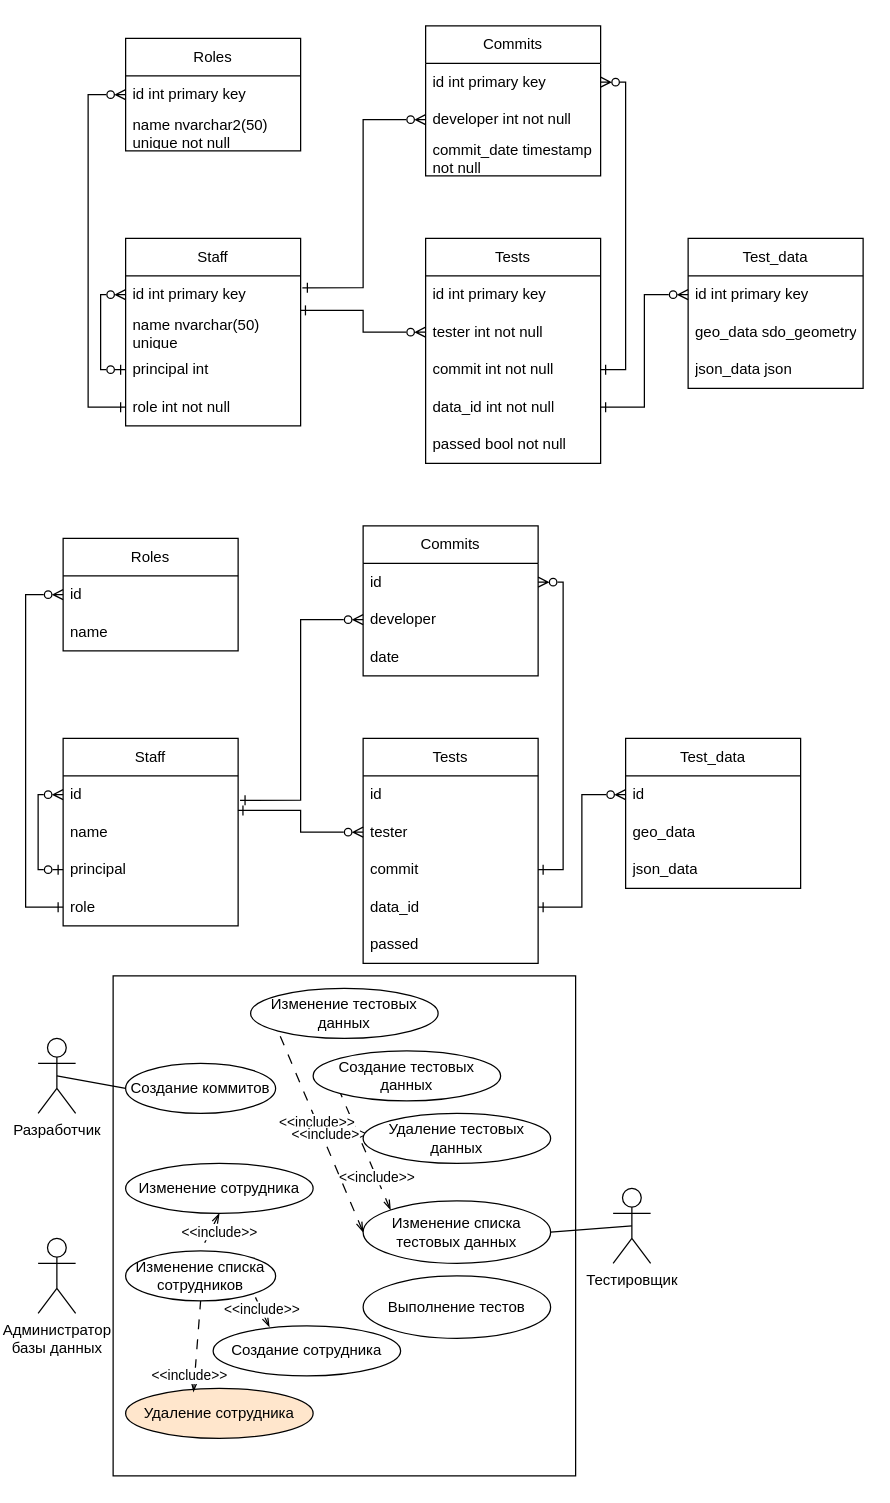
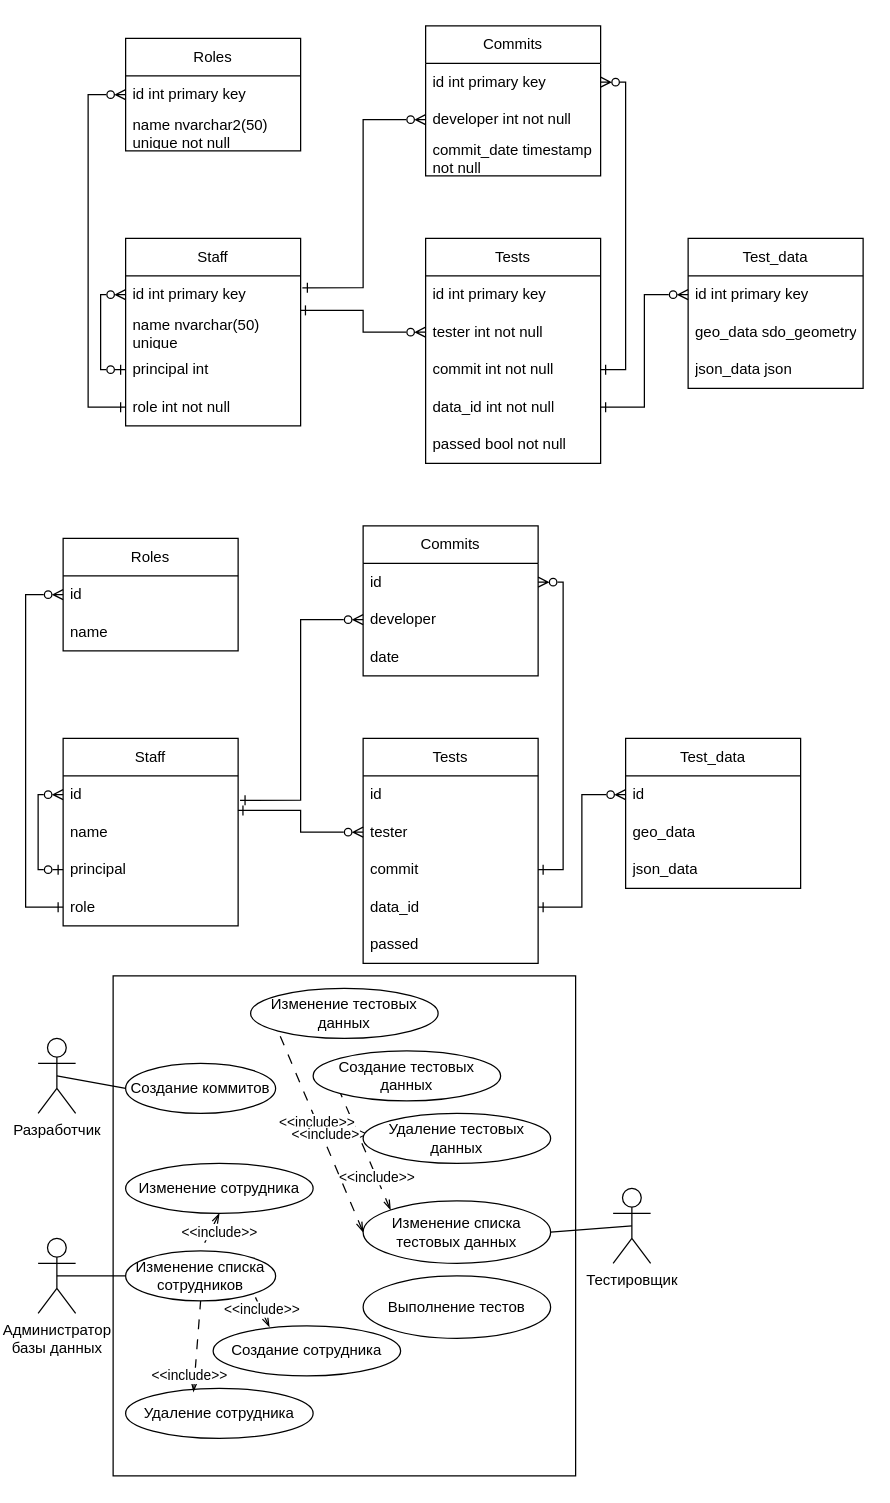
none -> (92, 1276)
(219, 1413) -> (219, 1413)
